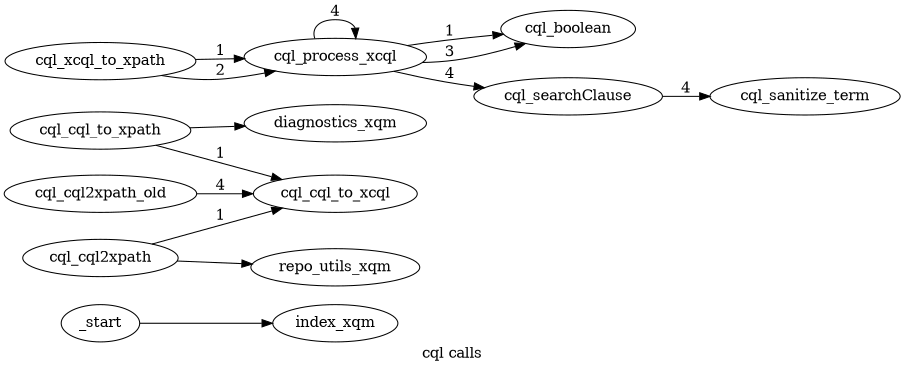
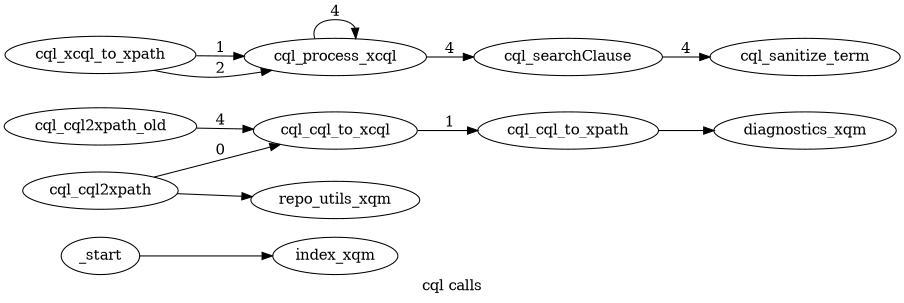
(568, 29) -> none
(214, 161) -> (442, 131)
(221, 216) -> (221, 151)
